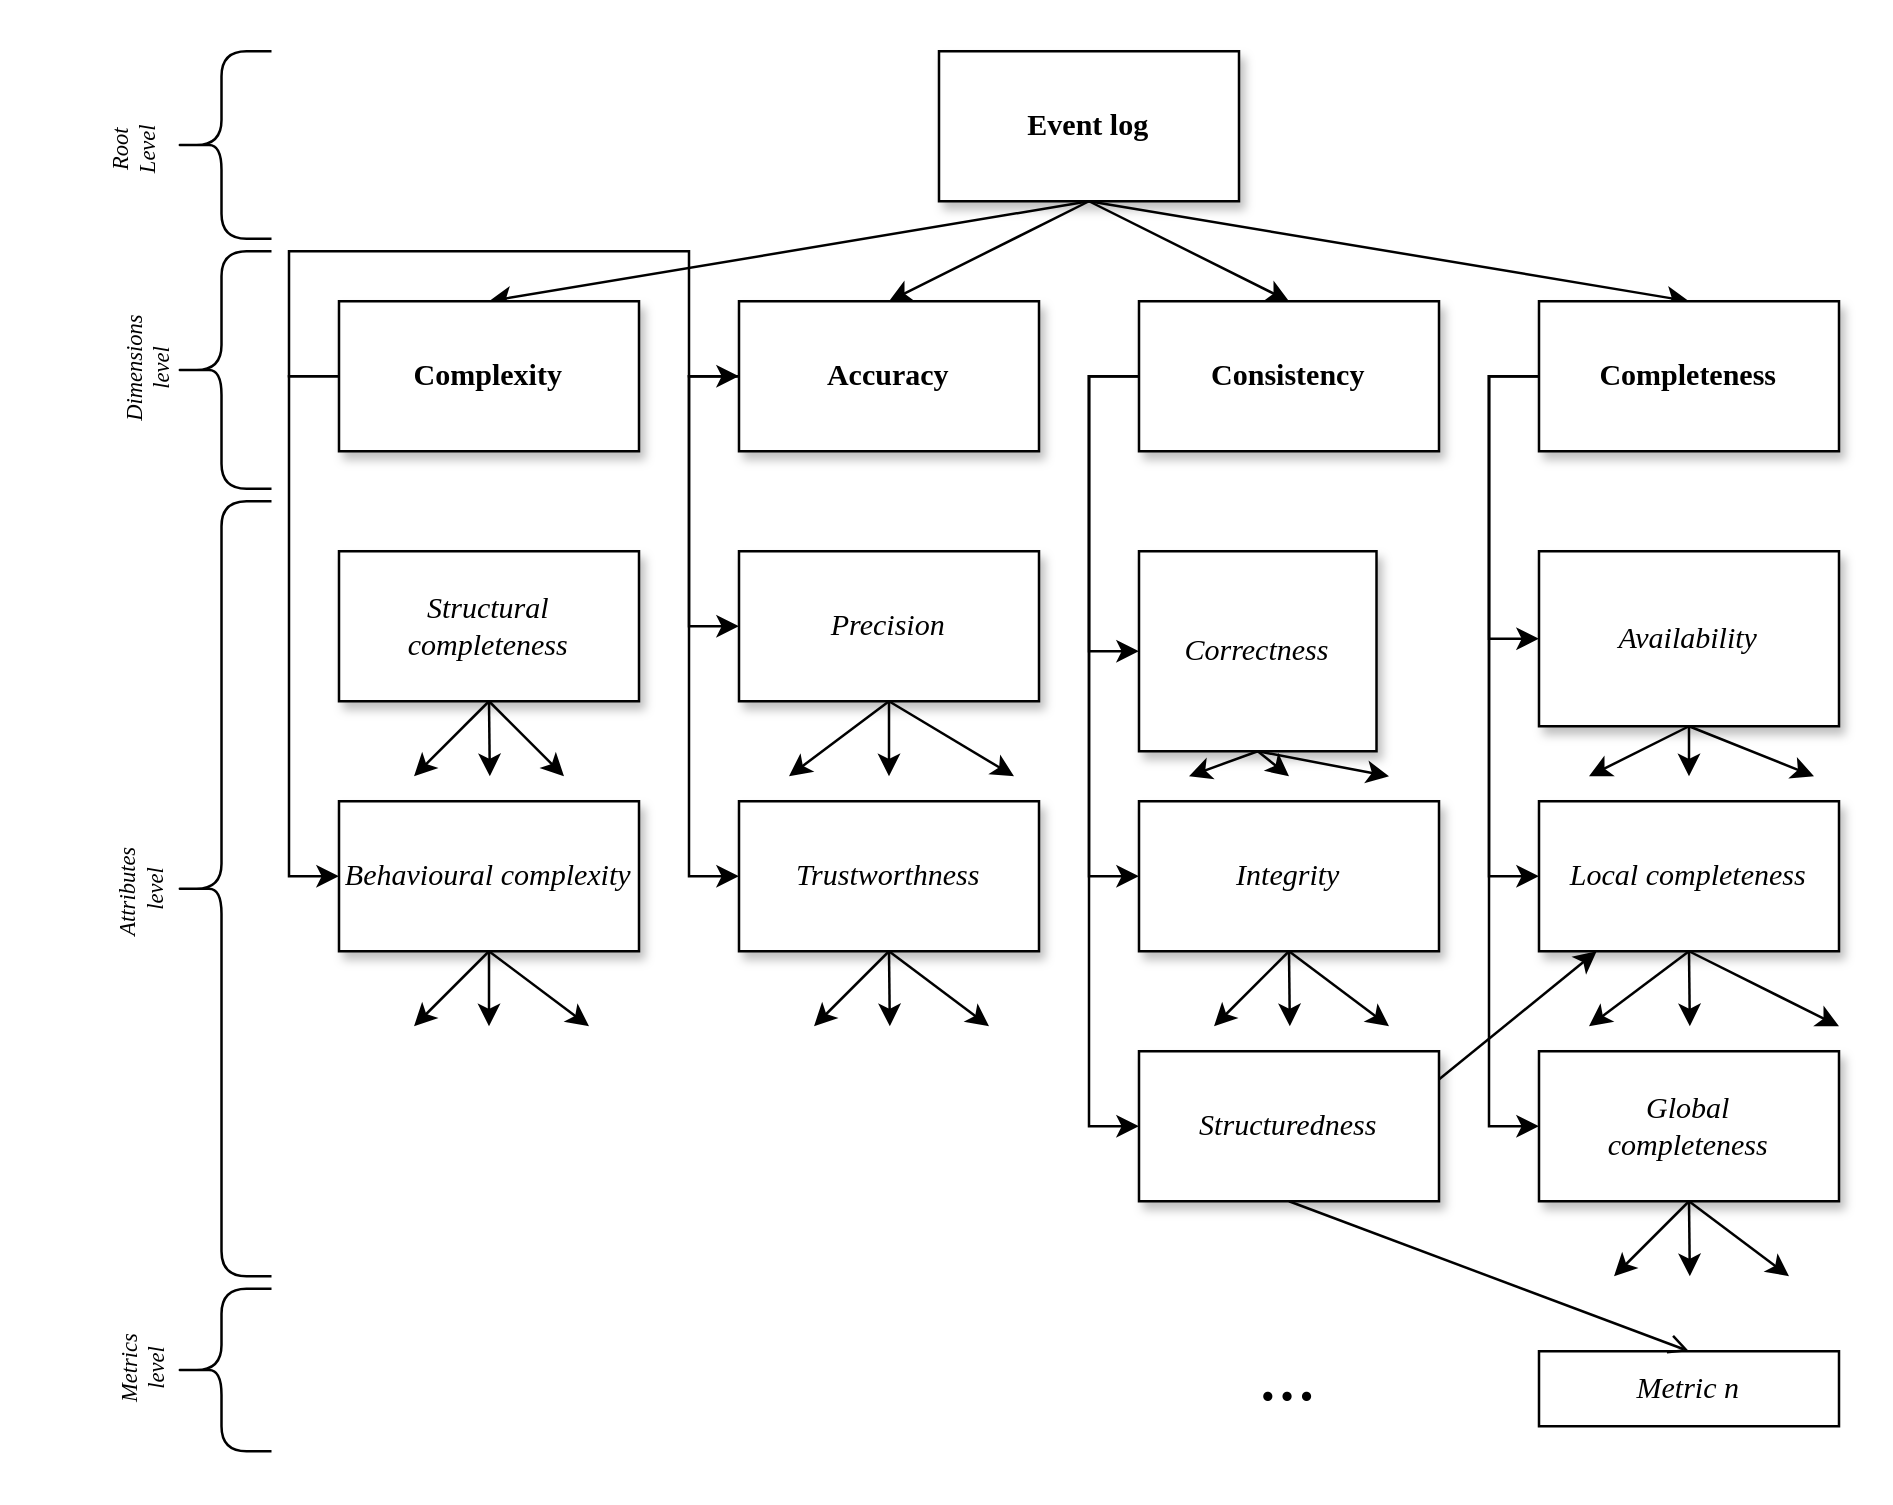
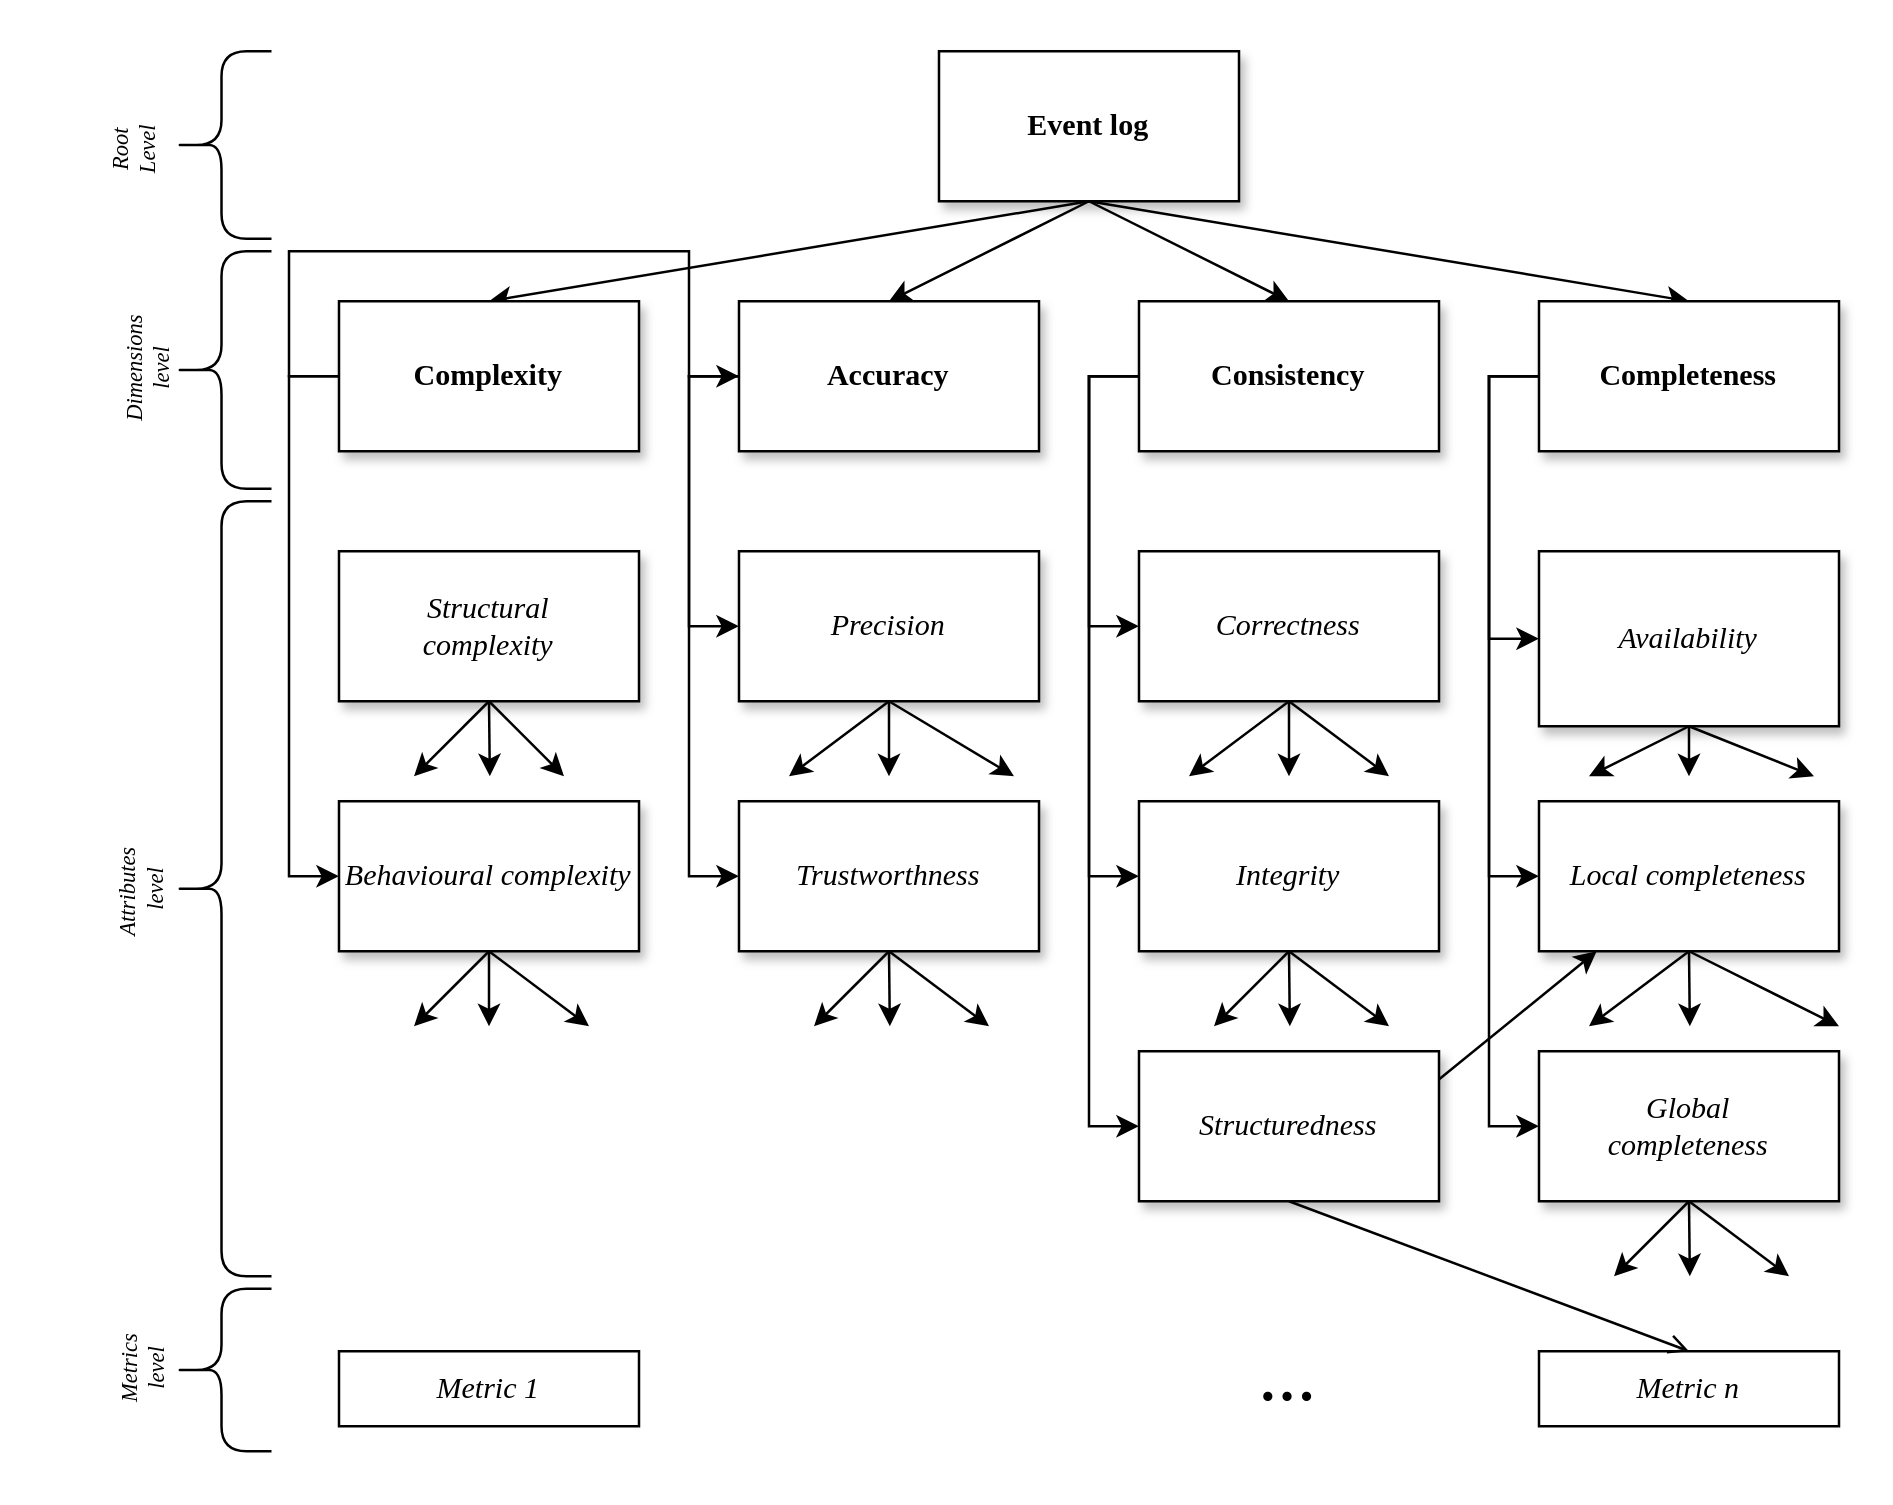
(489, 626) -> (489, 626)
(1258, 651) -> (1289, 626)
none -> (489, 1389)
